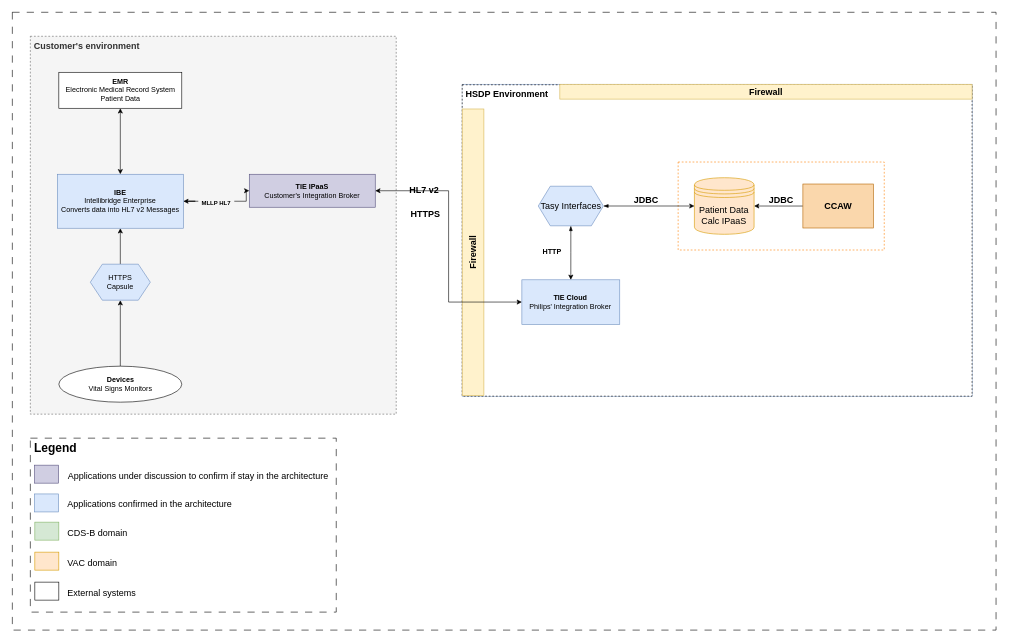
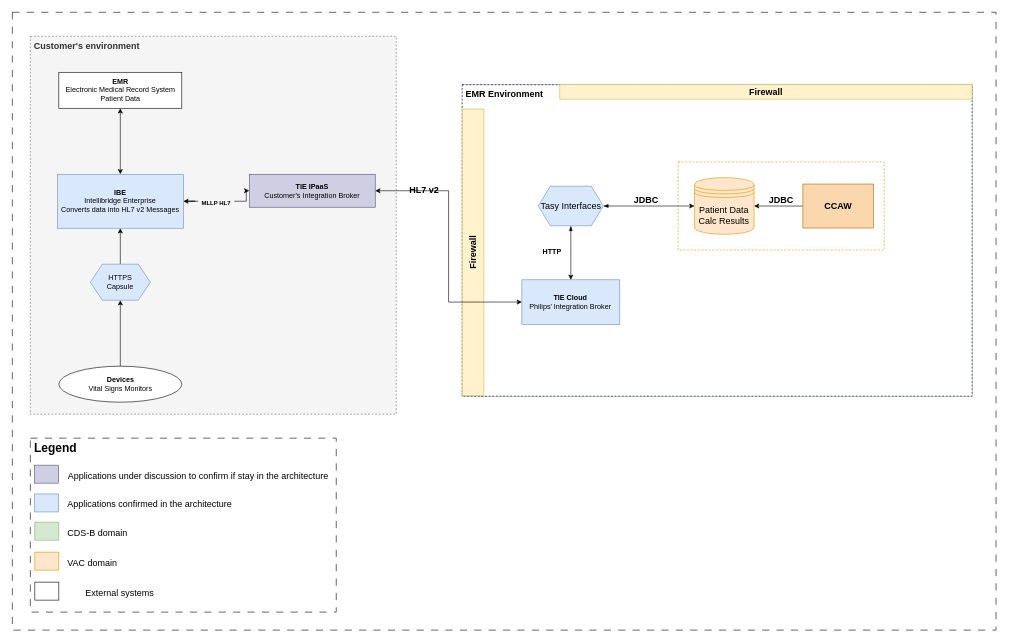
(494, 93) -> (492, 93)
(426, 213) -> none
(724, 215) -> (724, 215)
(192, 591) -> (210, 591)
